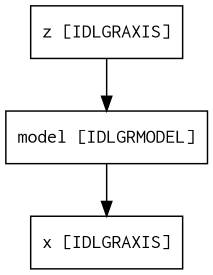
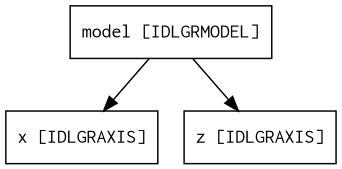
(107, 78) -> (211, 79)
